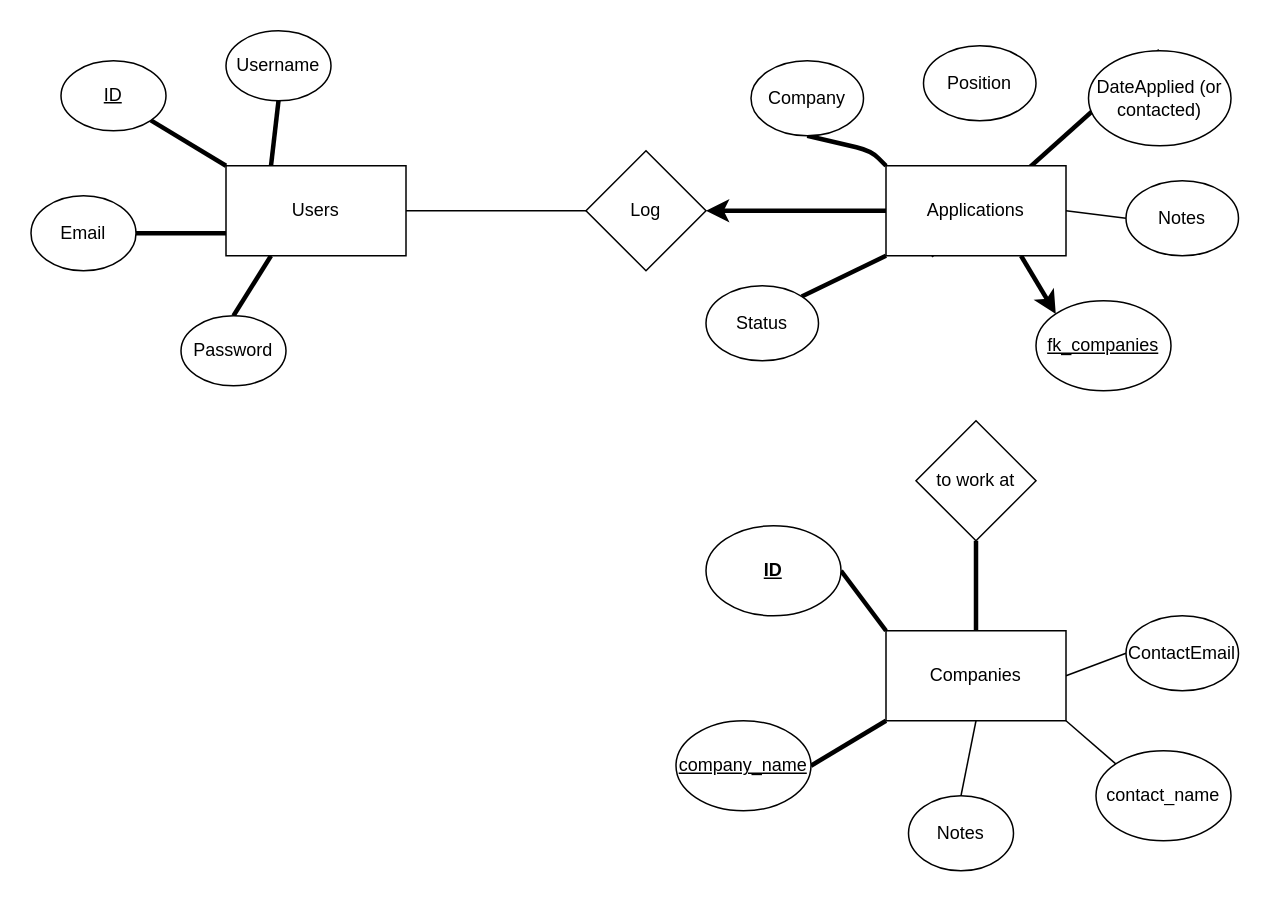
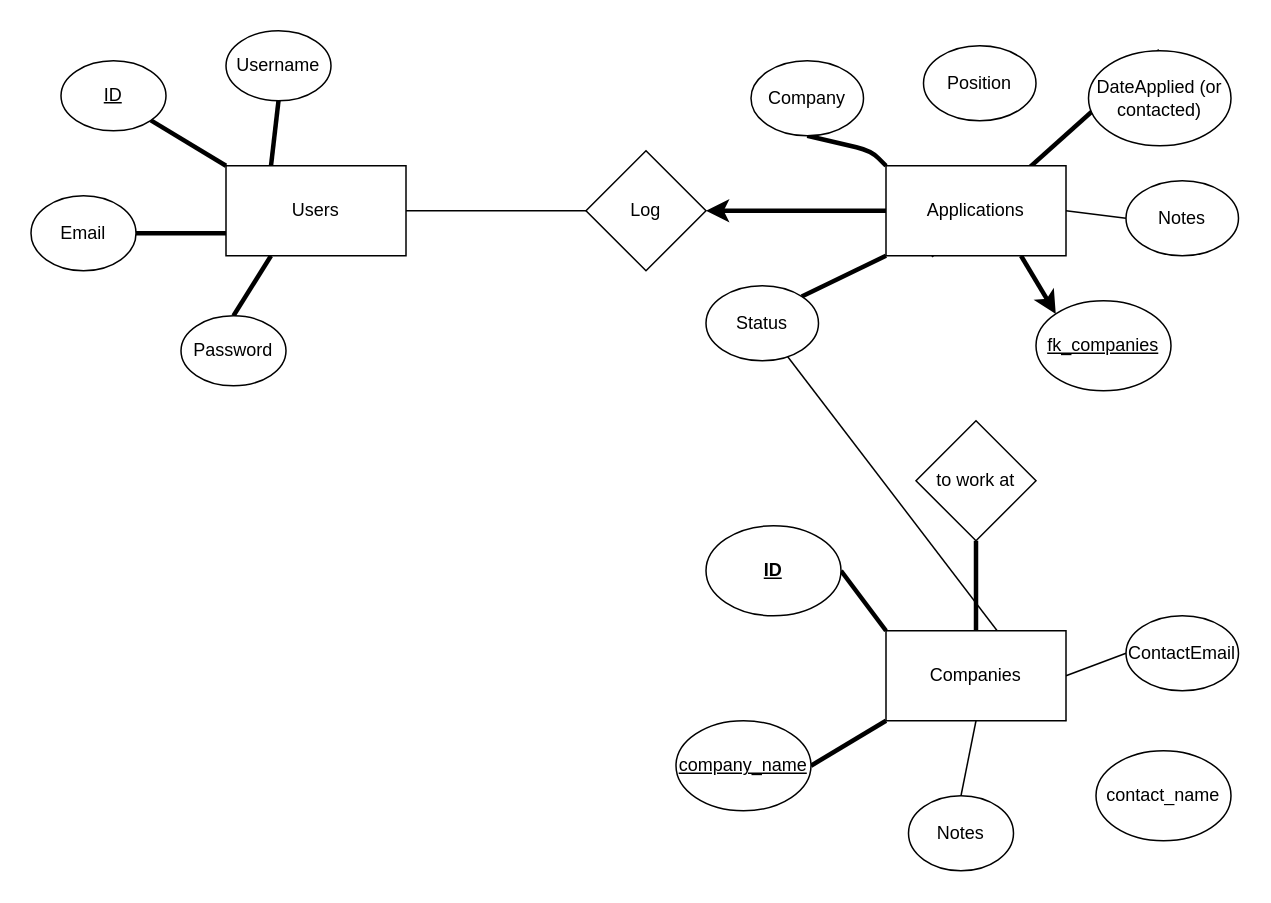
(1090, 742) -> (880, 478)
